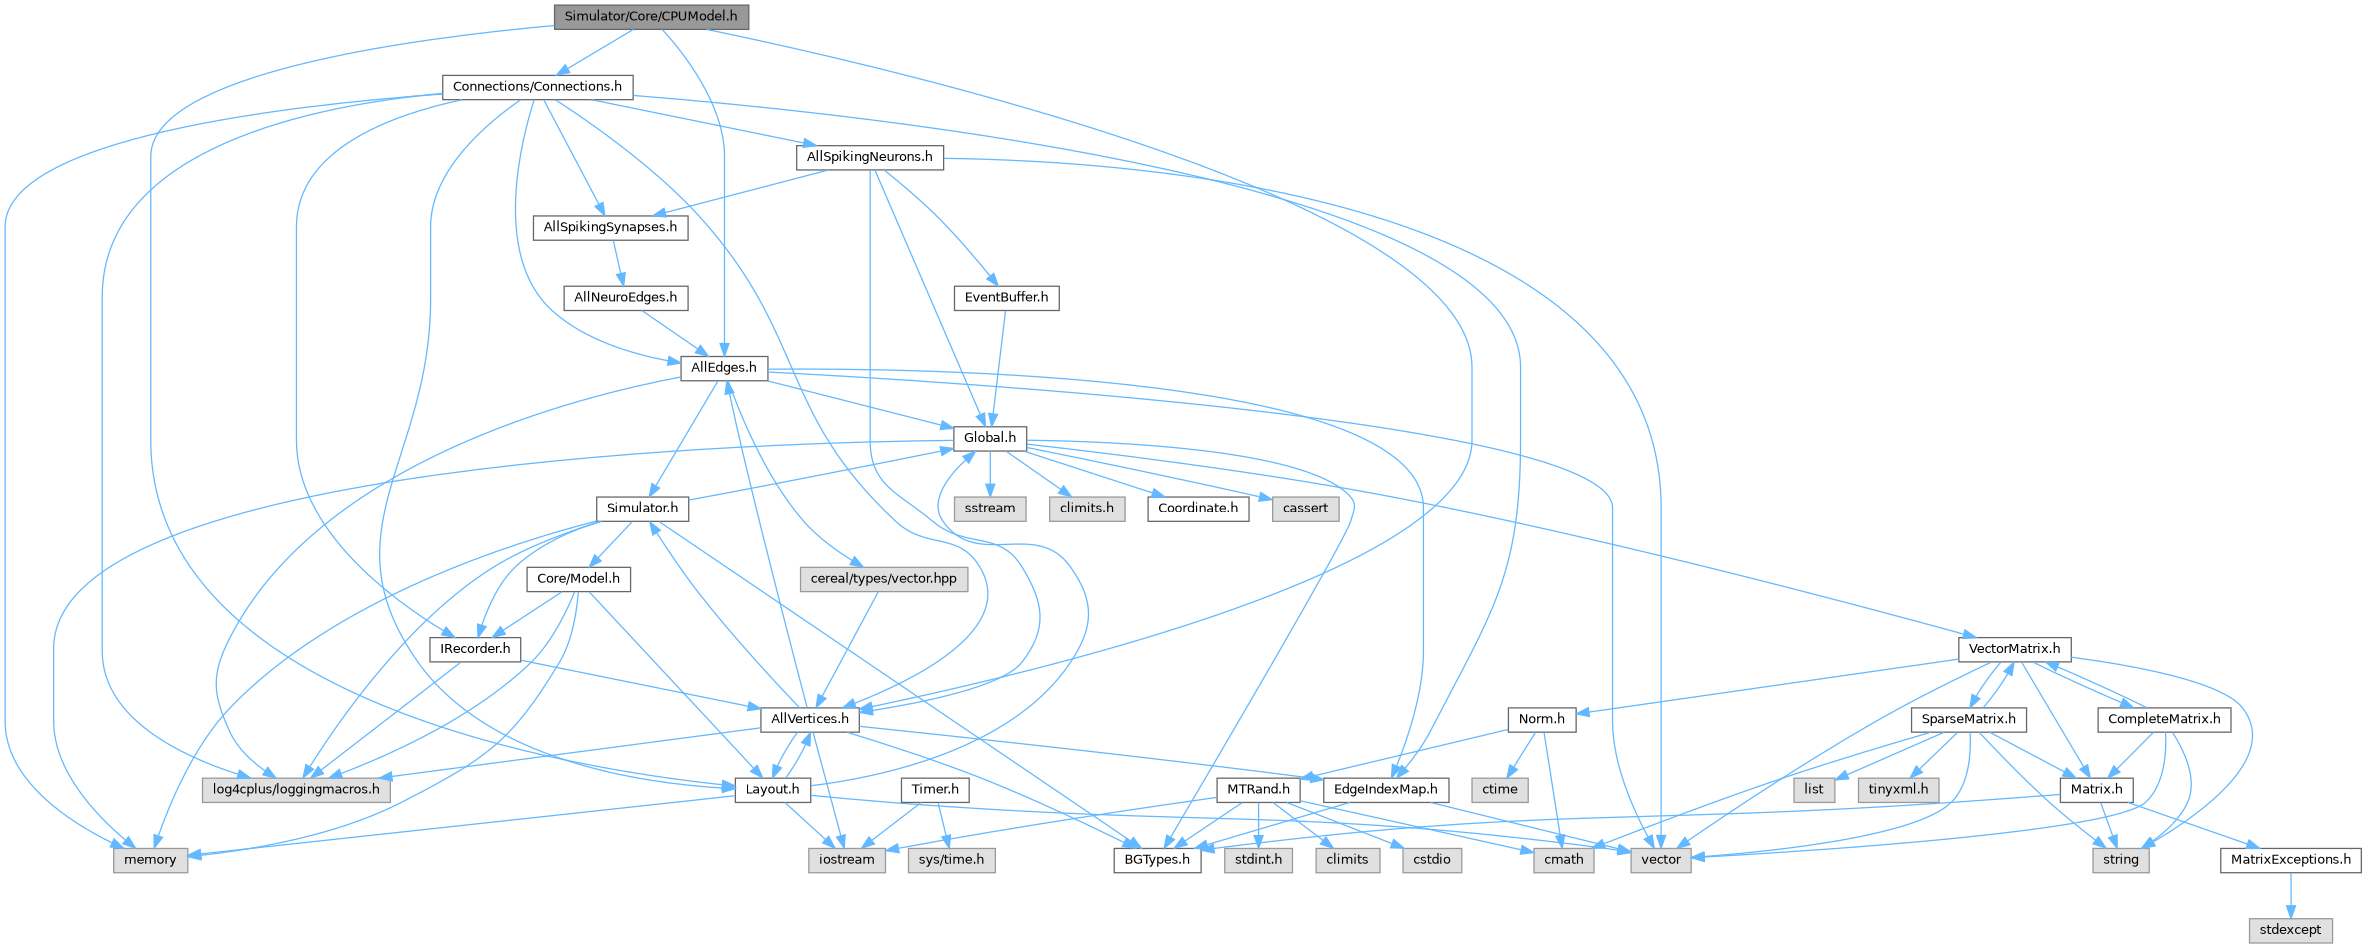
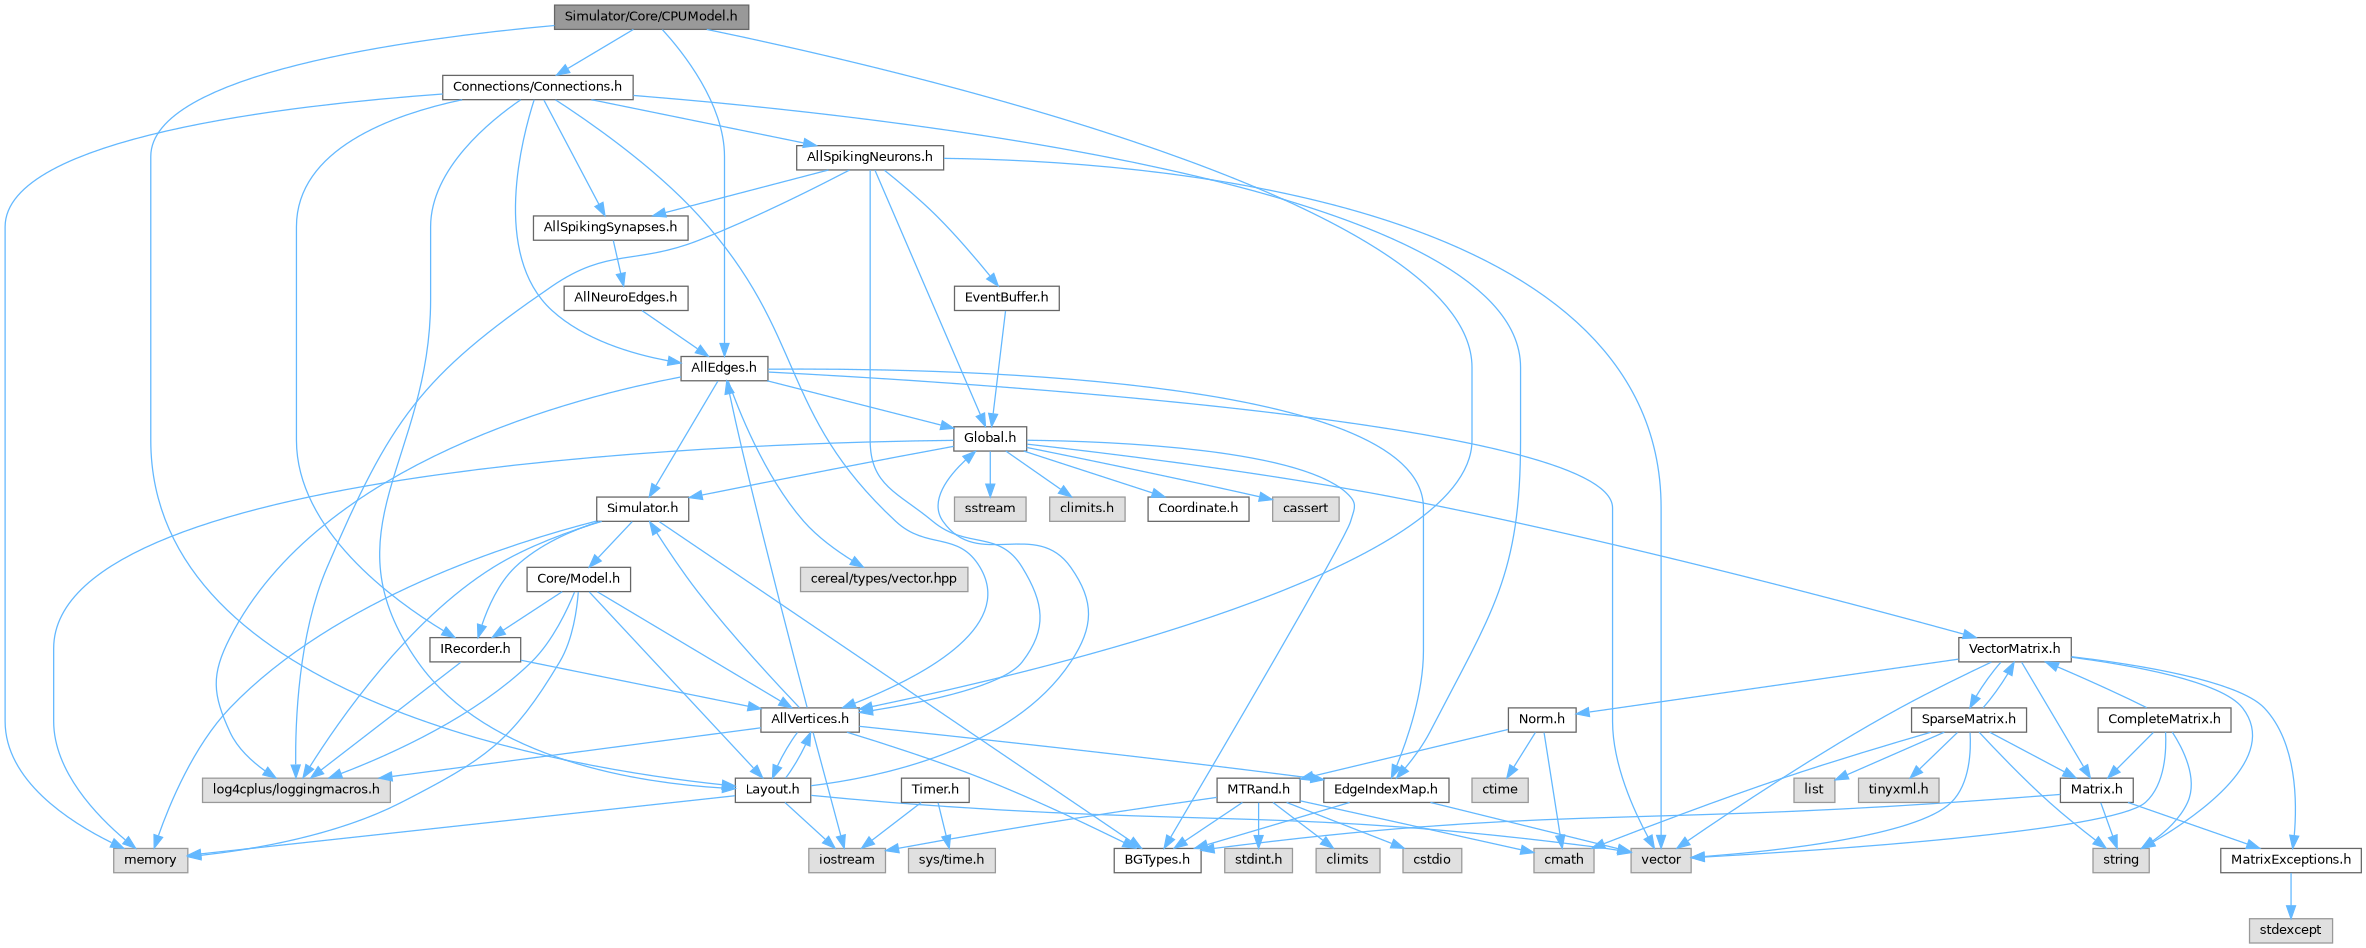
(102, 356) -> (455, 362)
(815, 476) -> (828, 470)
(852, 642) -> (689, 646)
(2077, 683) -> (2236, 691)
